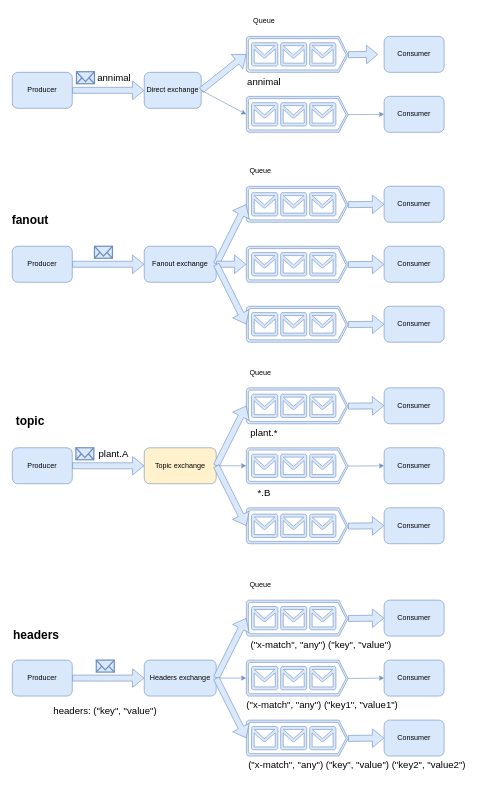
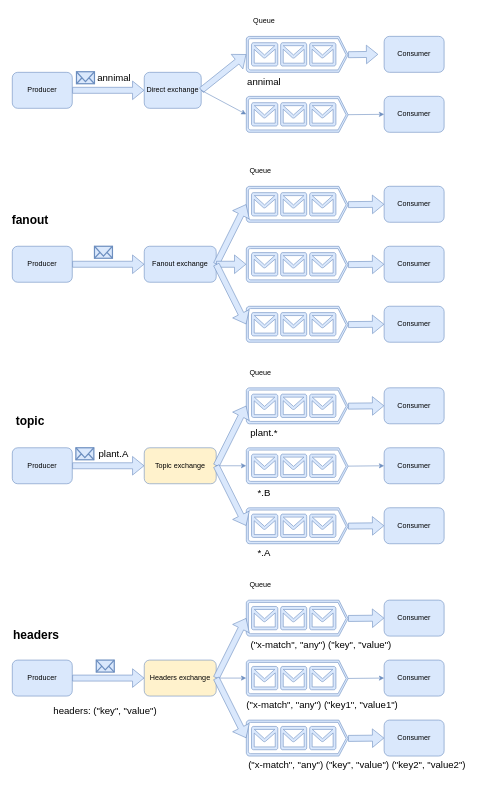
none -> (264, 553)
(180, 678) -> (180, 678)
